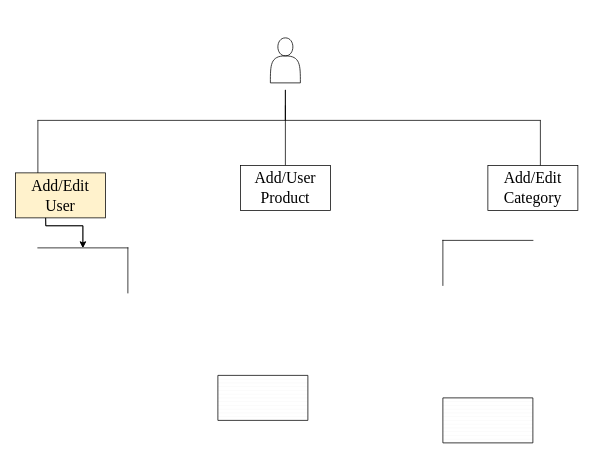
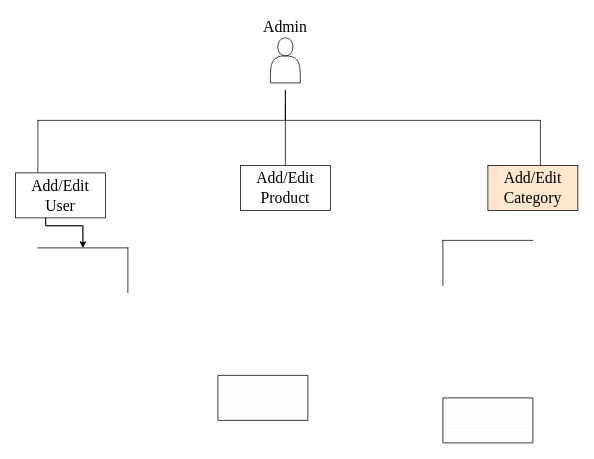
none -> (285, 27)
(285, 188) -> (285, 188)
(533, 188) -> (533, 188)
(60, 195) -> (60, 195)
